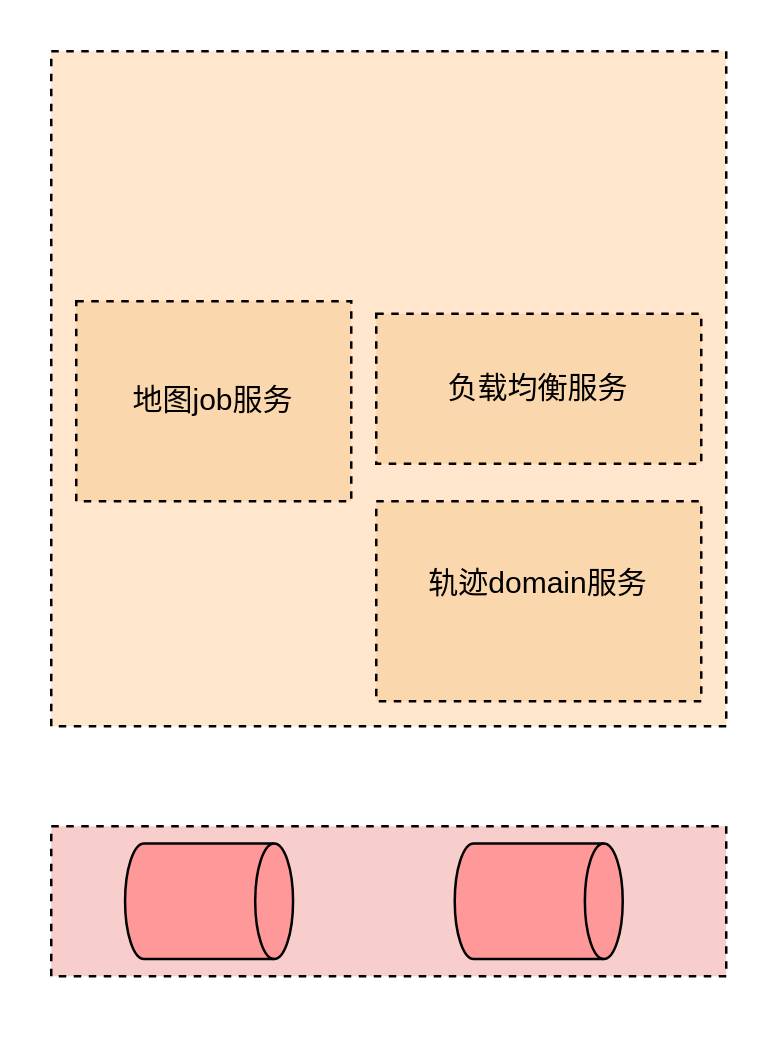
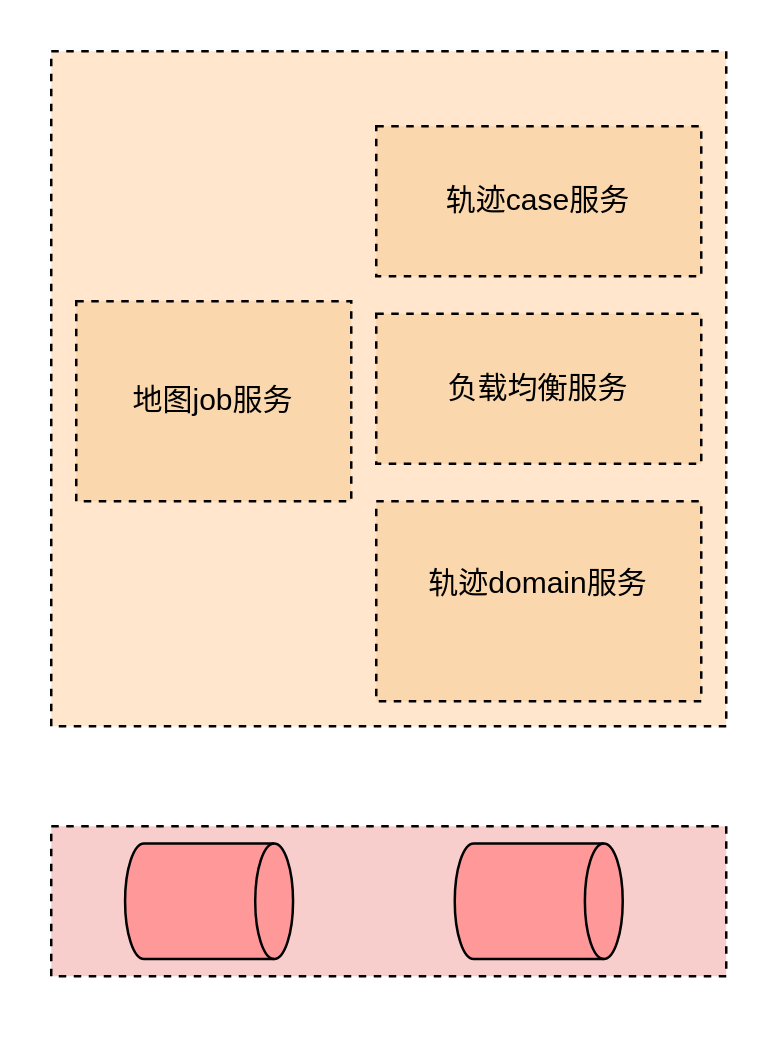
none -> (539, 201)
